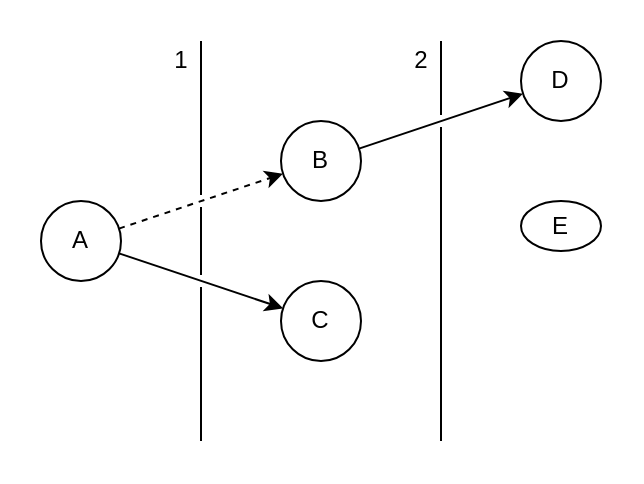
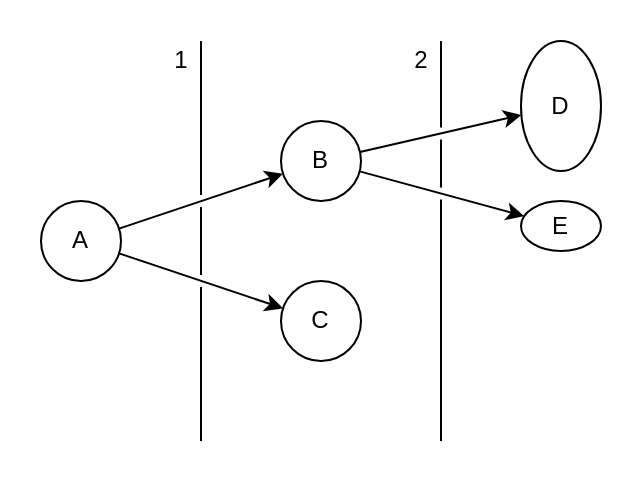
(561, 81) -> (561, 106)
none -> (435, 192)
(195, 203) -> (195, 203)
